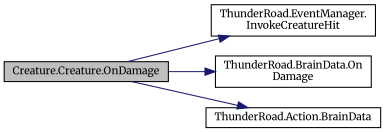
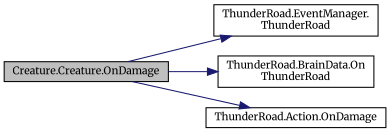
(293, 20) -> (296, 20)
(293, 72) -> (296, 72)
(293, 118) -> (296, 118)
